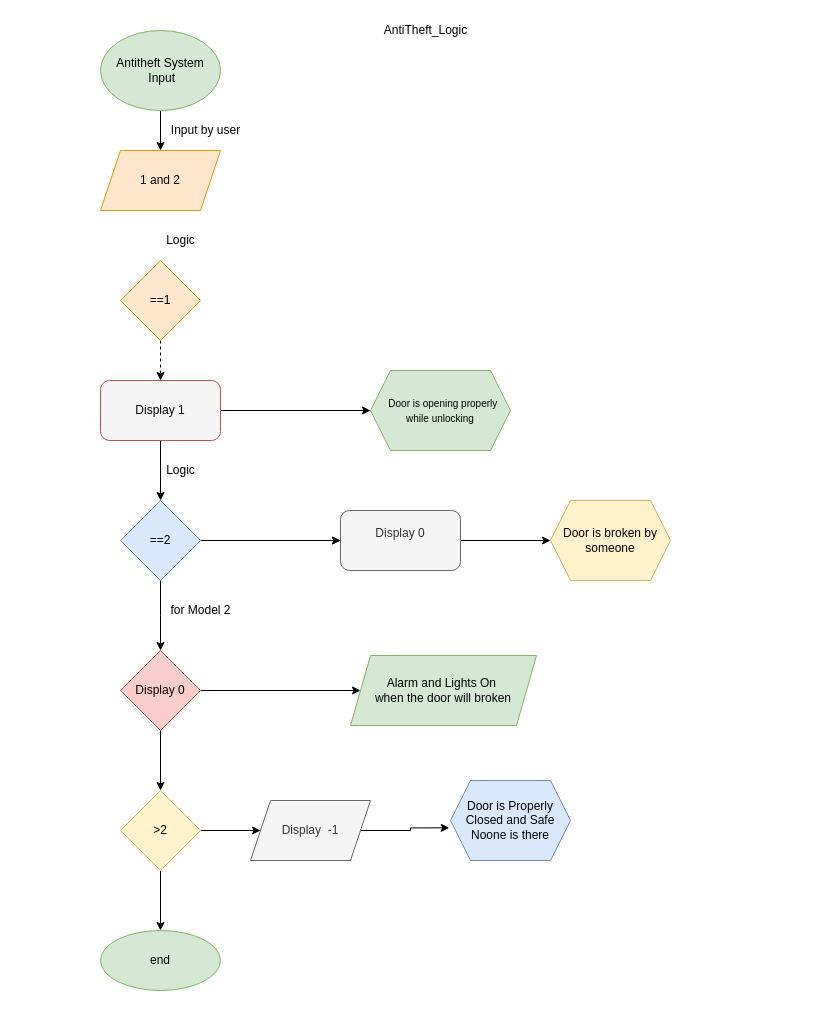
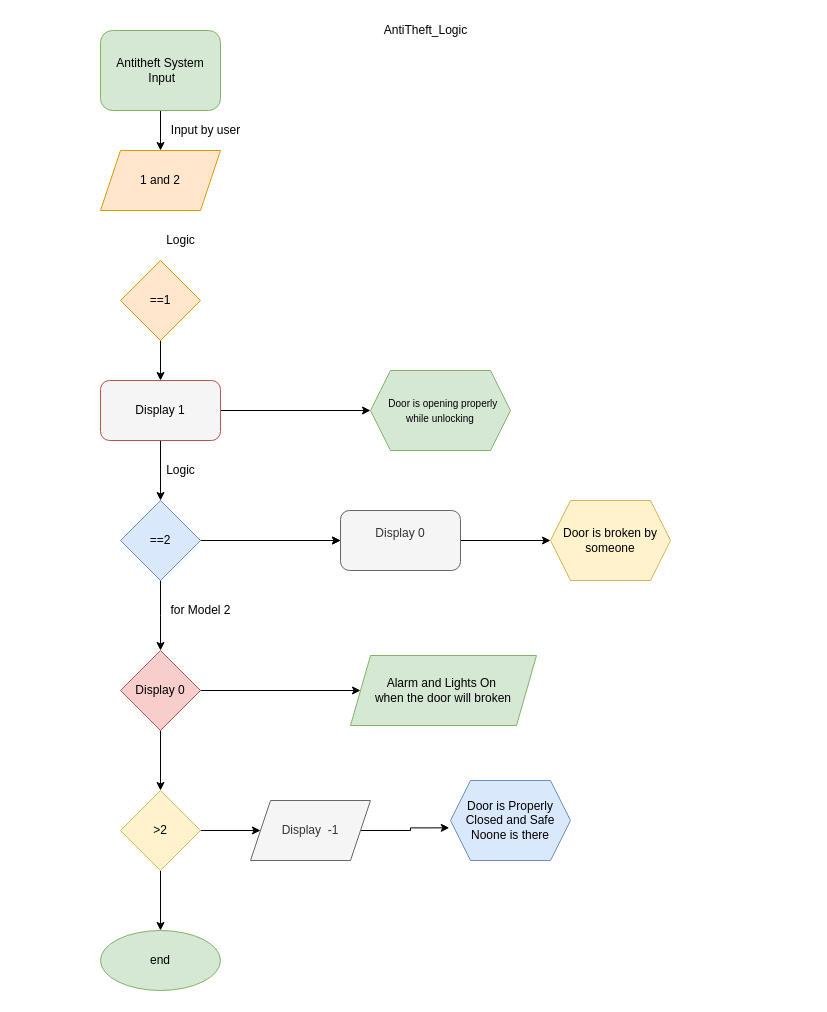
(161, 71) -> (161, 71)
(161, 357) -> (161, 357)
